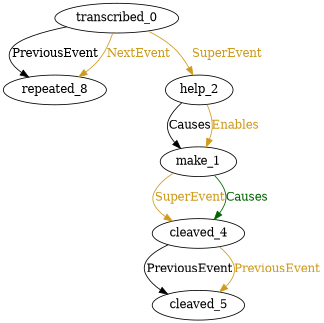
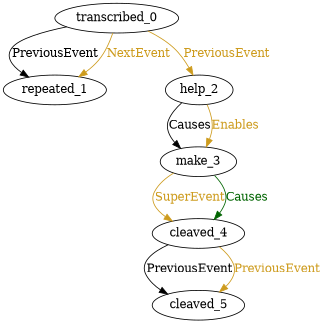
(227, 54) -> (227, 54)
(55, 90) -> (55, 90)
(198, 162) -> (198, 162)
